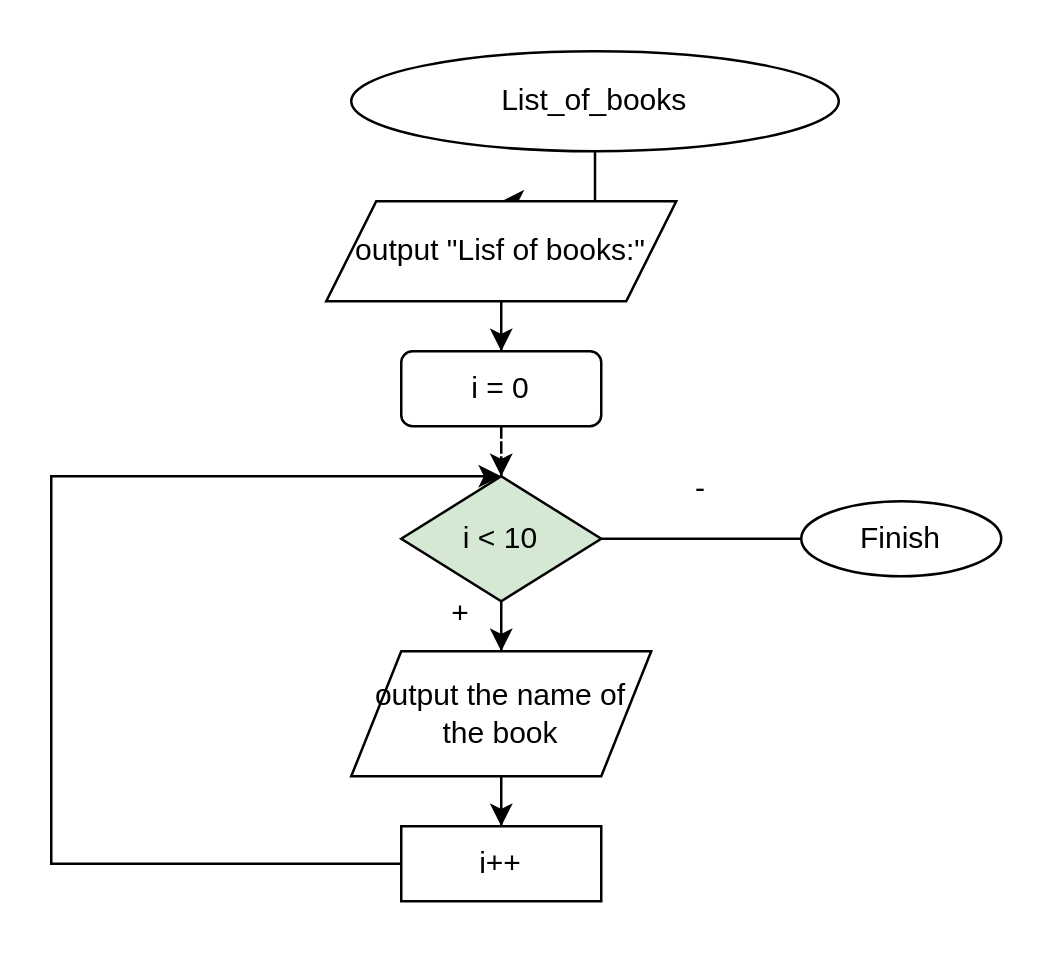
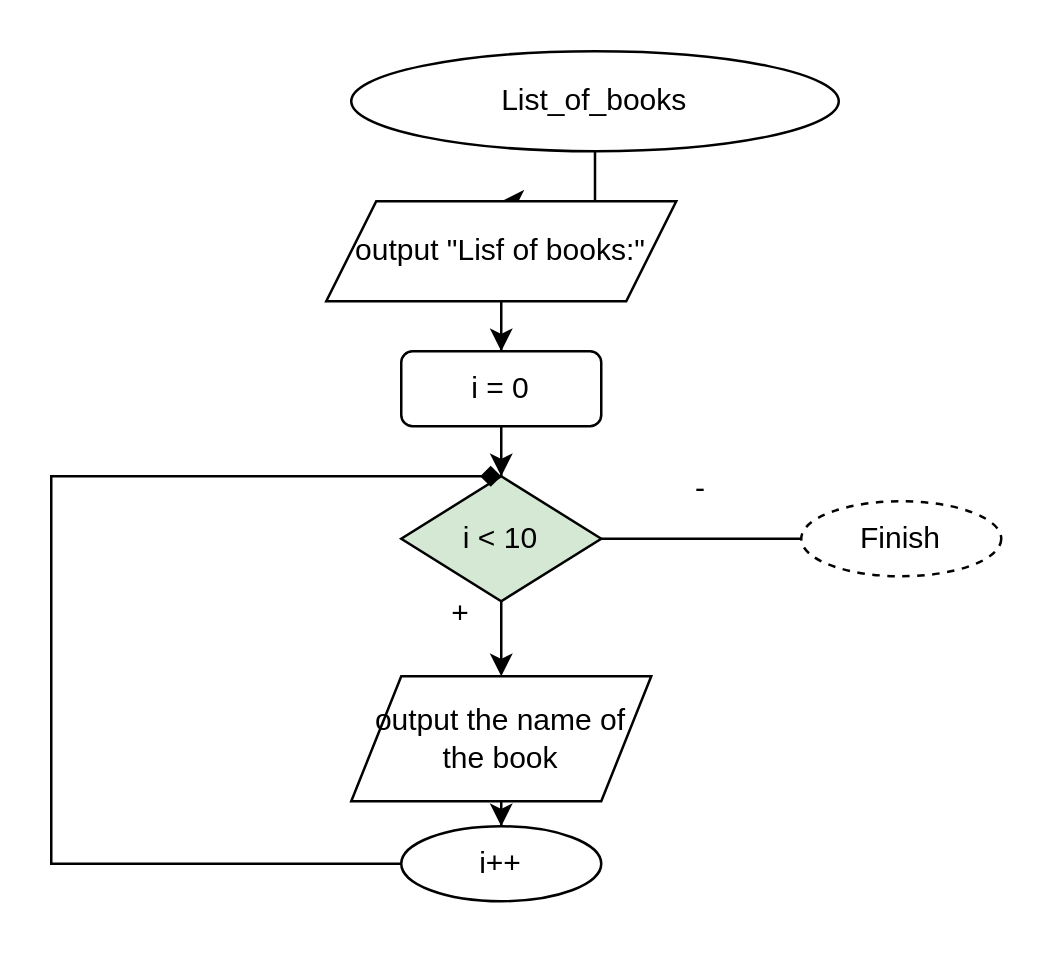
(501, 439) -> (501, 439)
(482, 476) -> (481, 476)
(901, 539) -> (901, 539)
(501, 714) -> (501, 739)
(501, 864) -> (501, 864)
